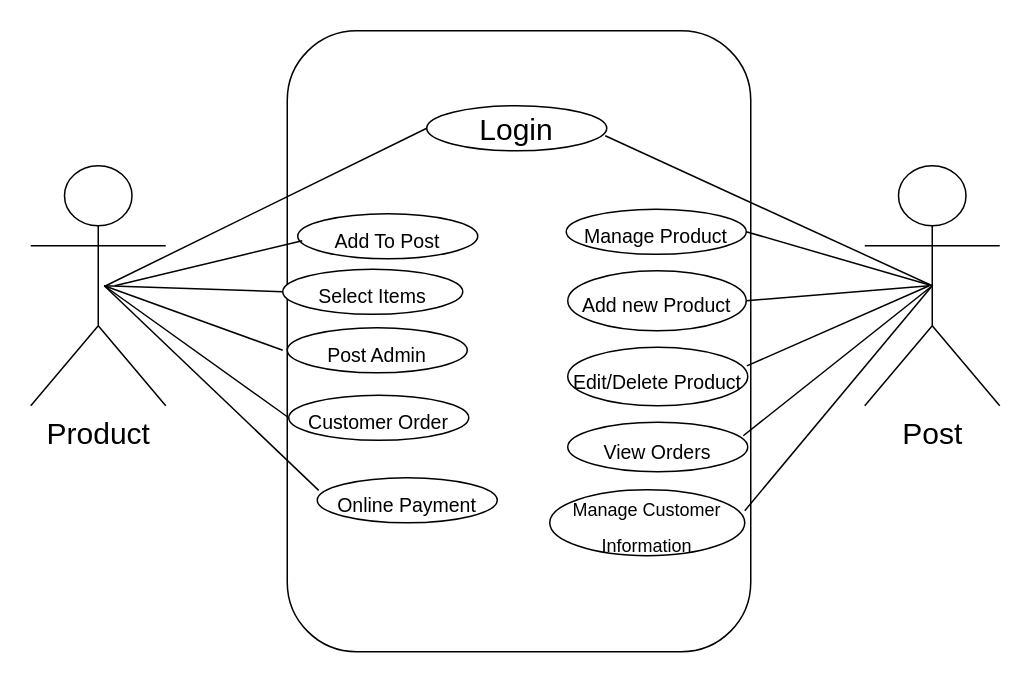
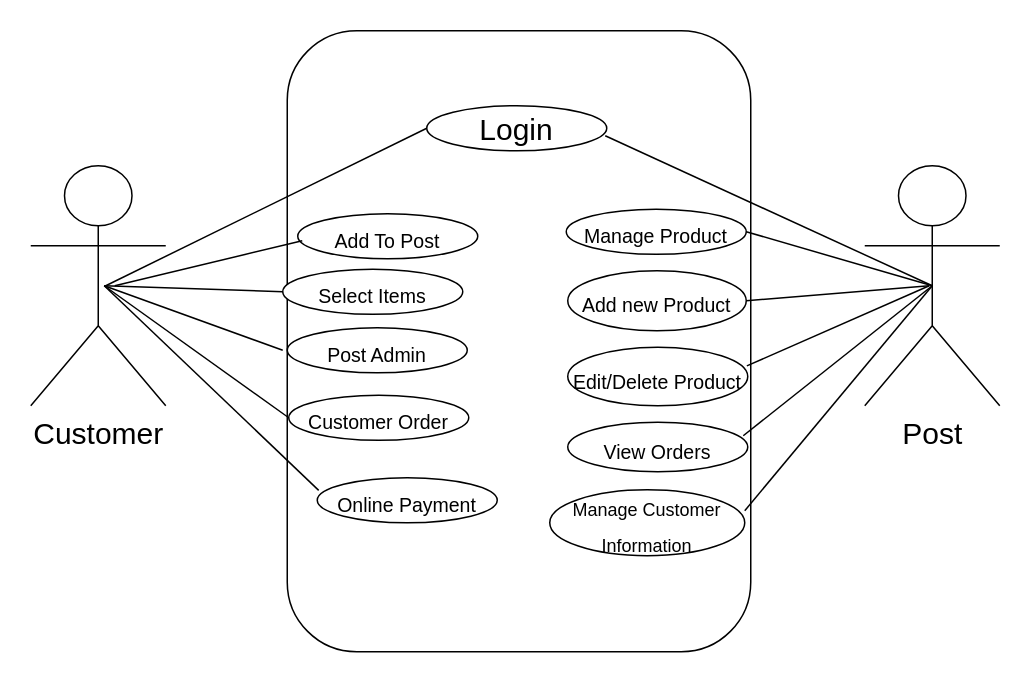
(99, 427) -> (99, 427)
